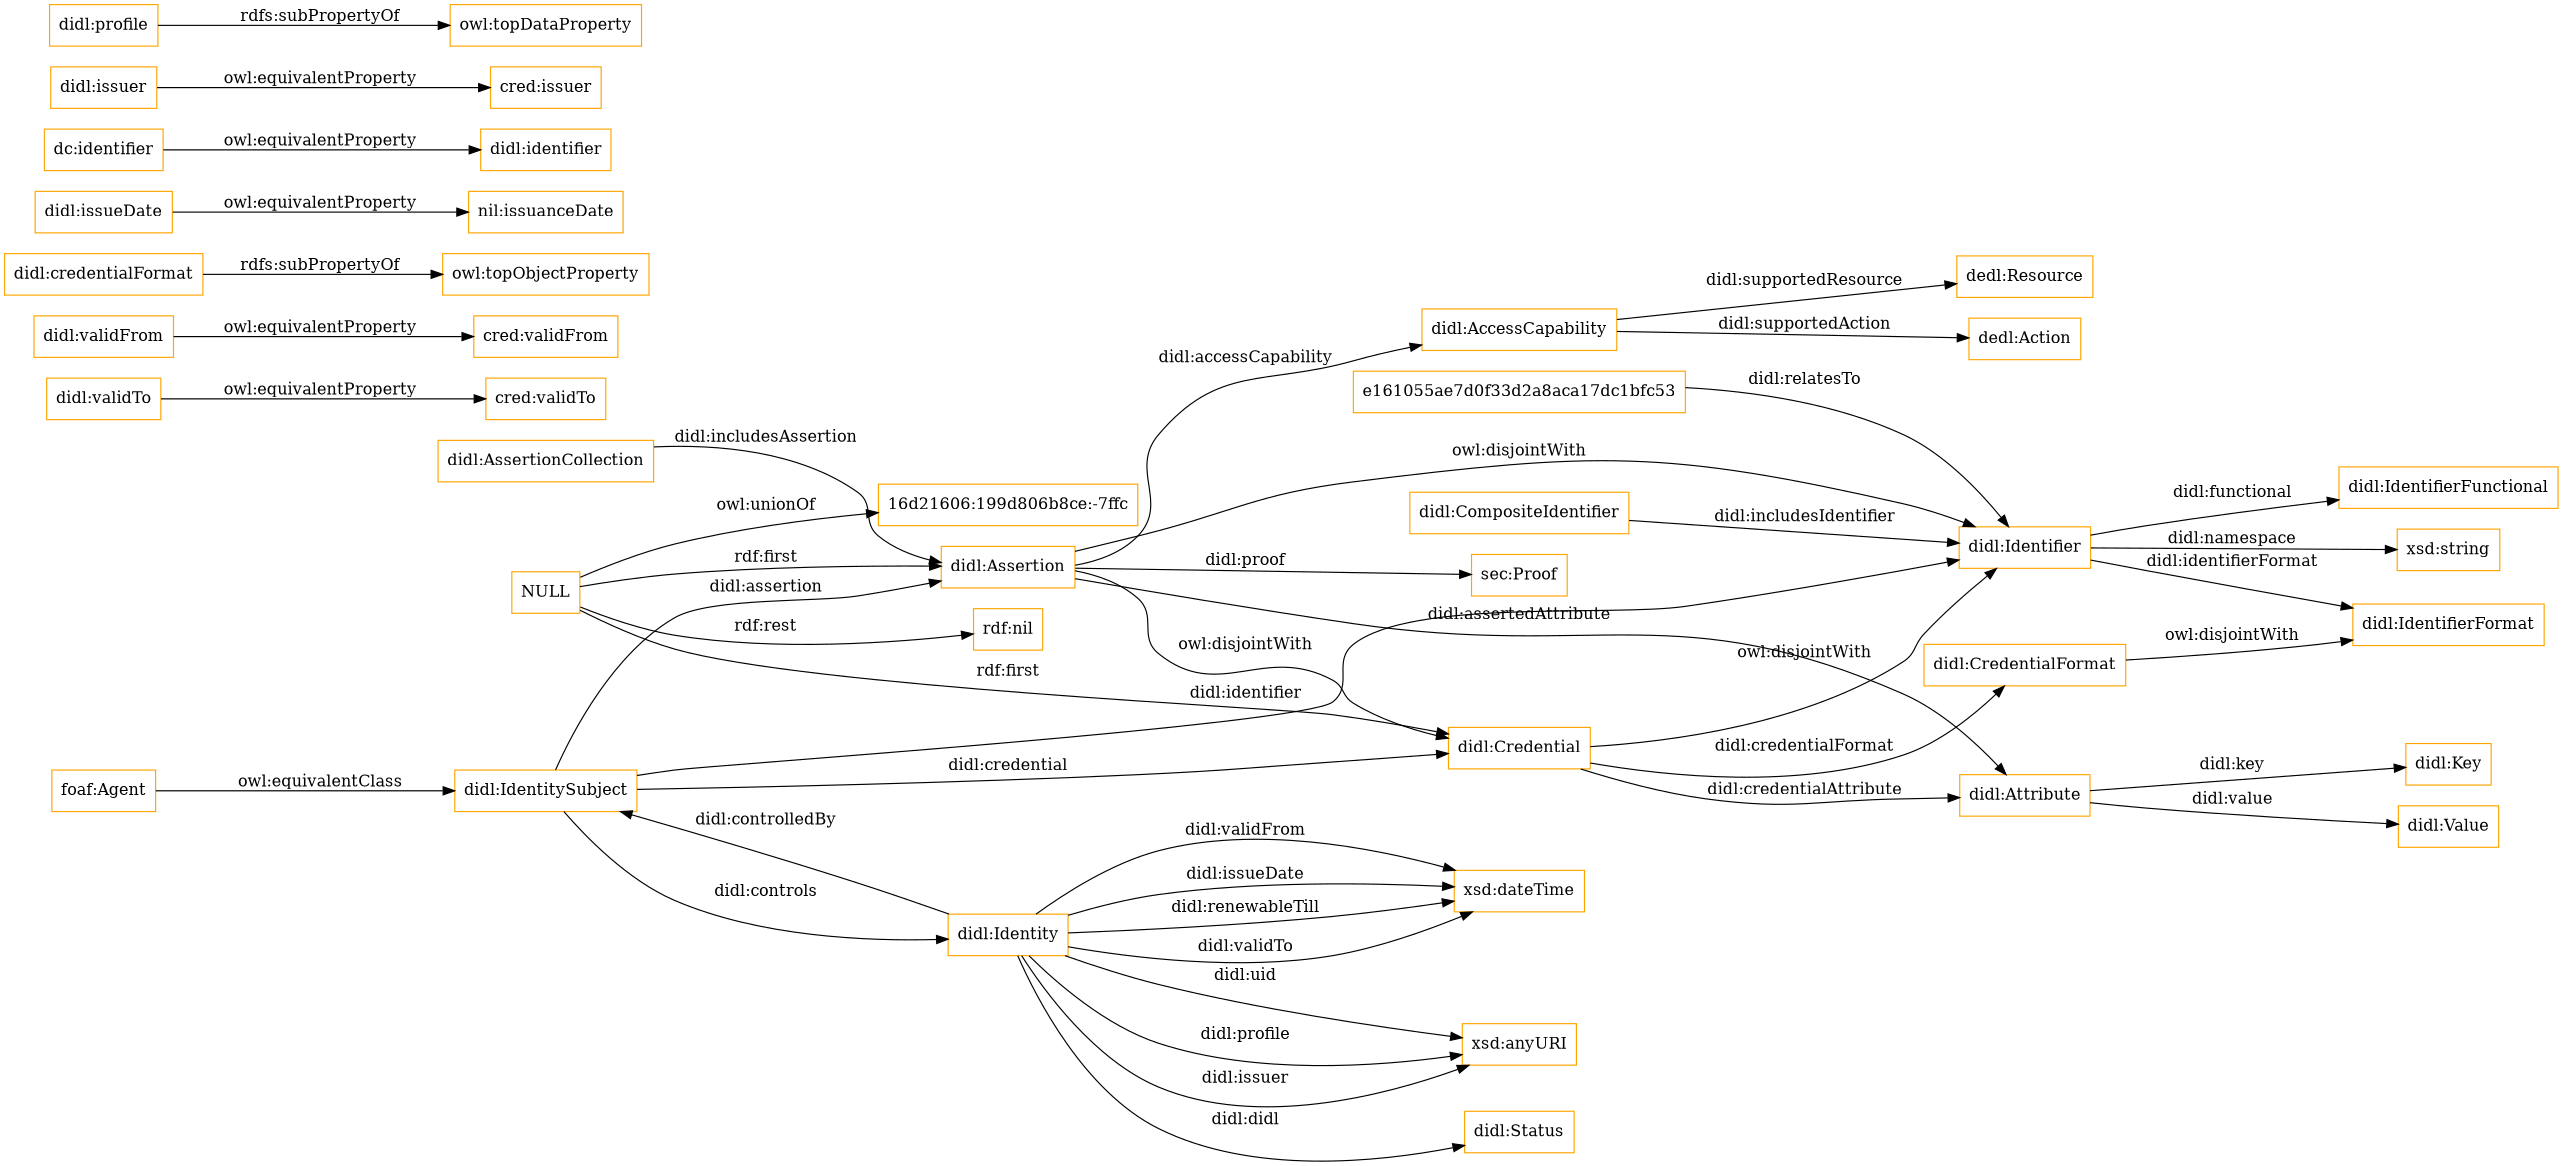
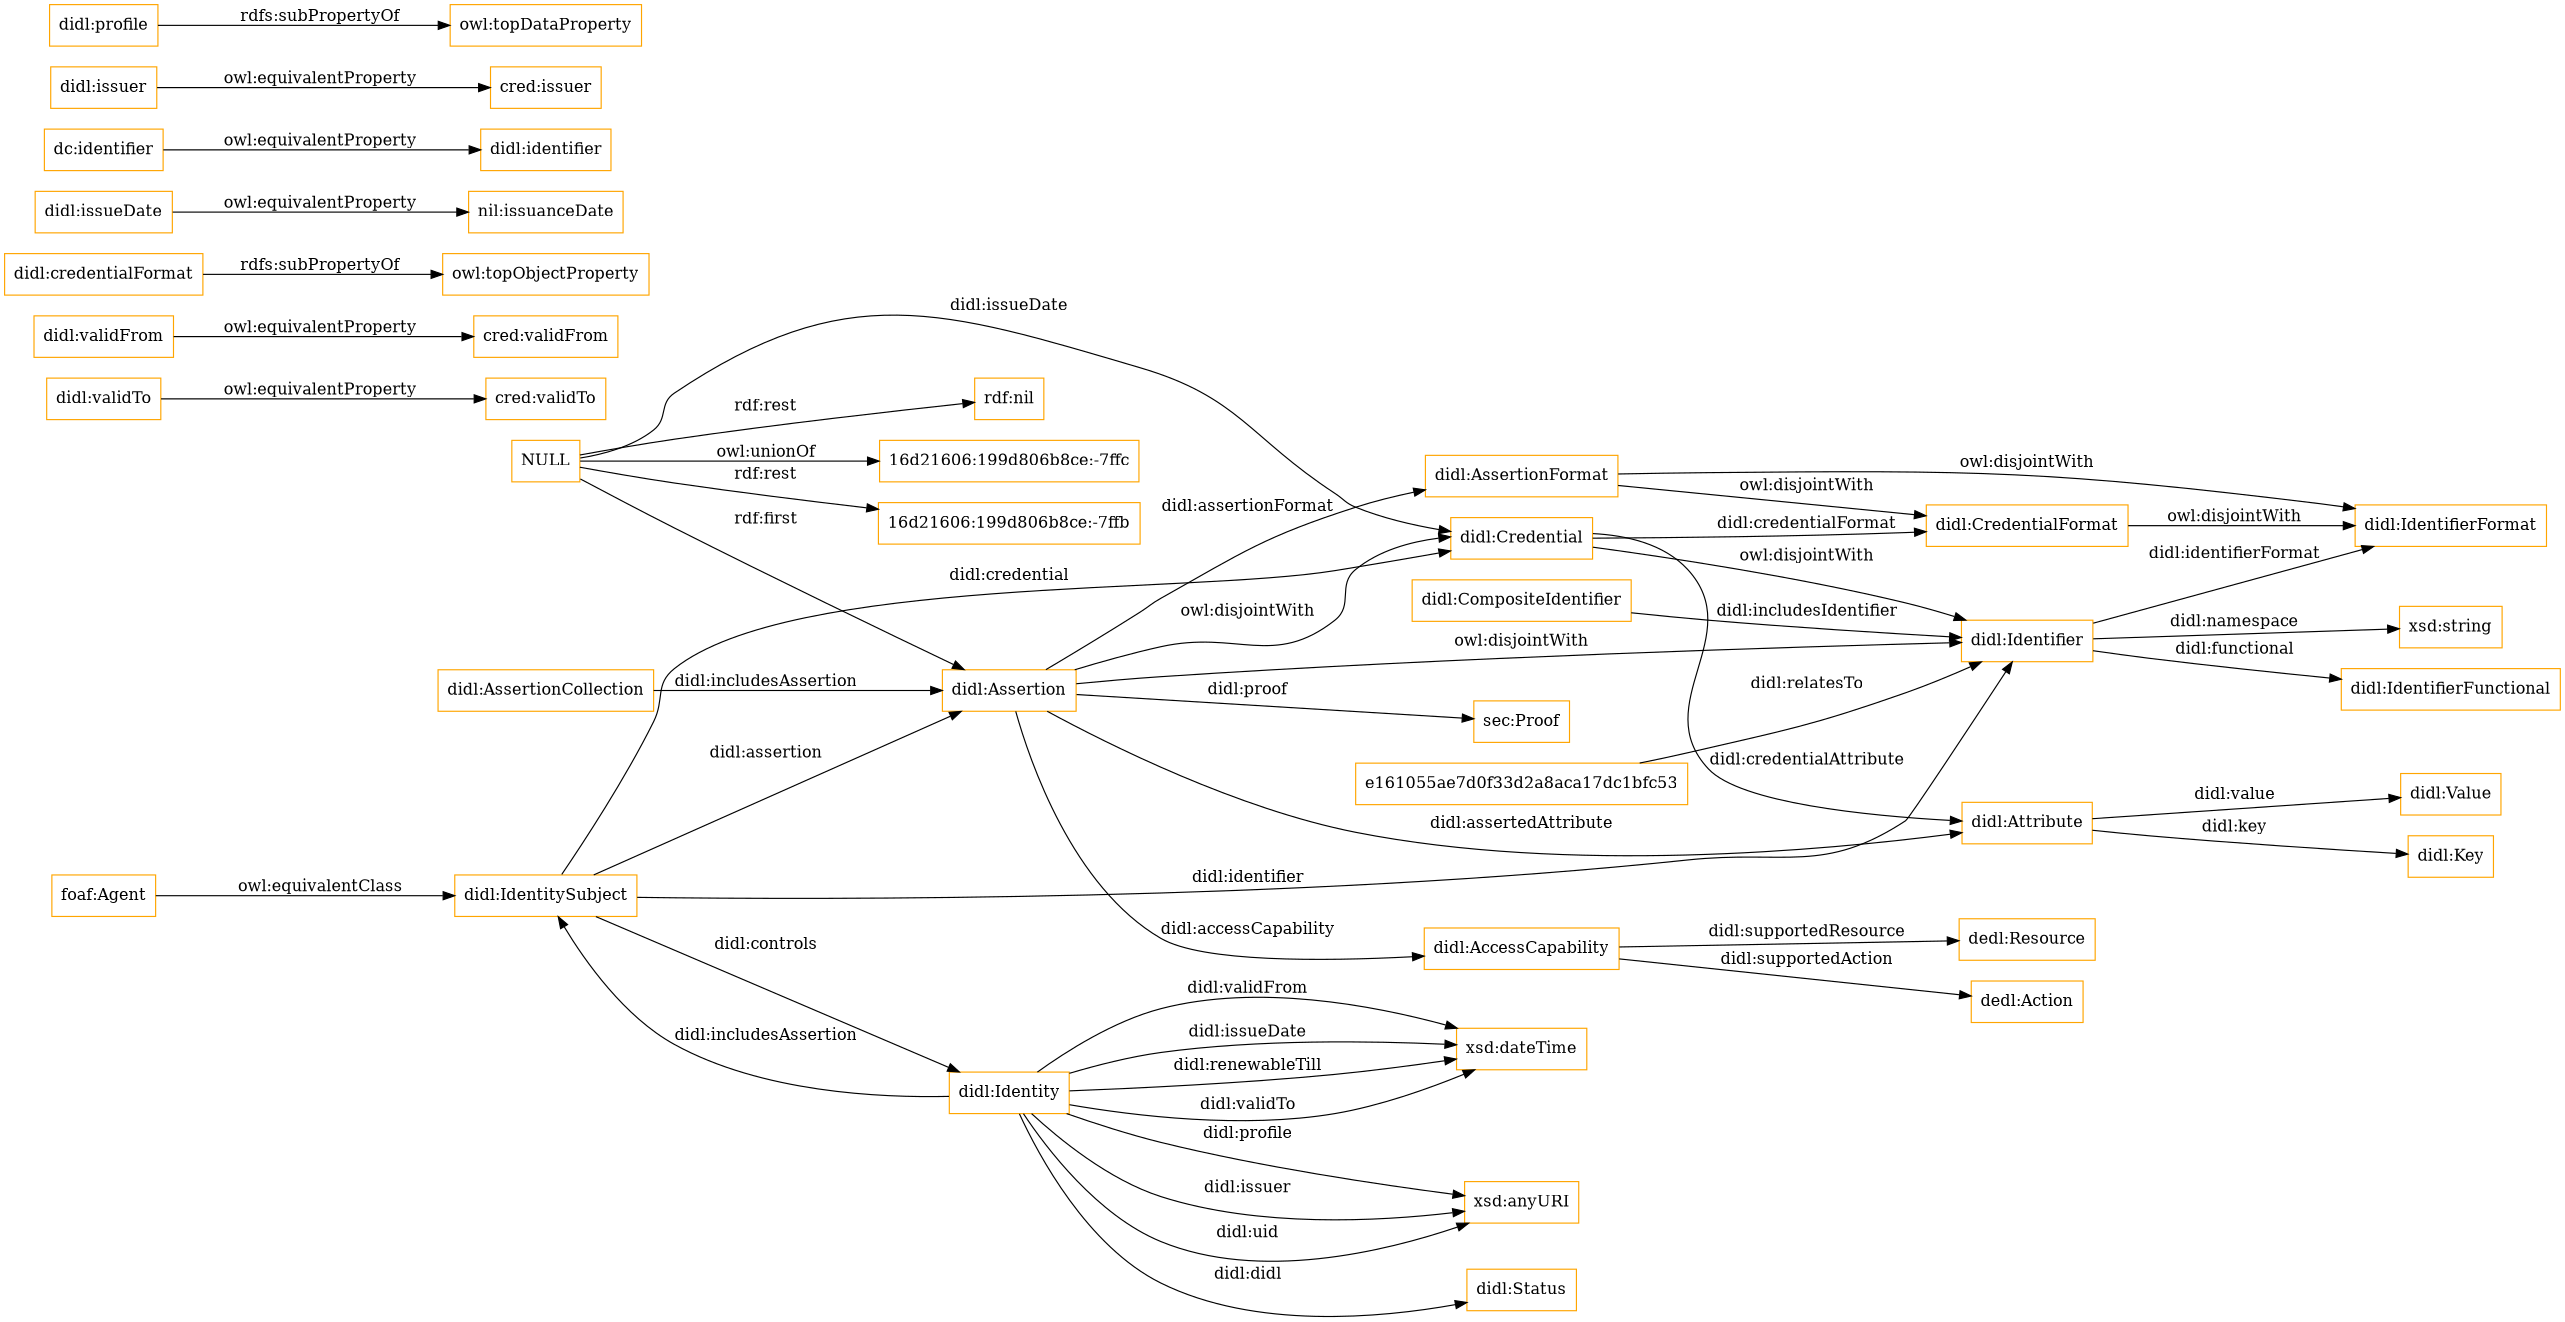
none -> (1522, 476)
none -> (1009, 523)
(1008, 671) -> (1009, 306)
(766, 820) -> (766, 1036)
